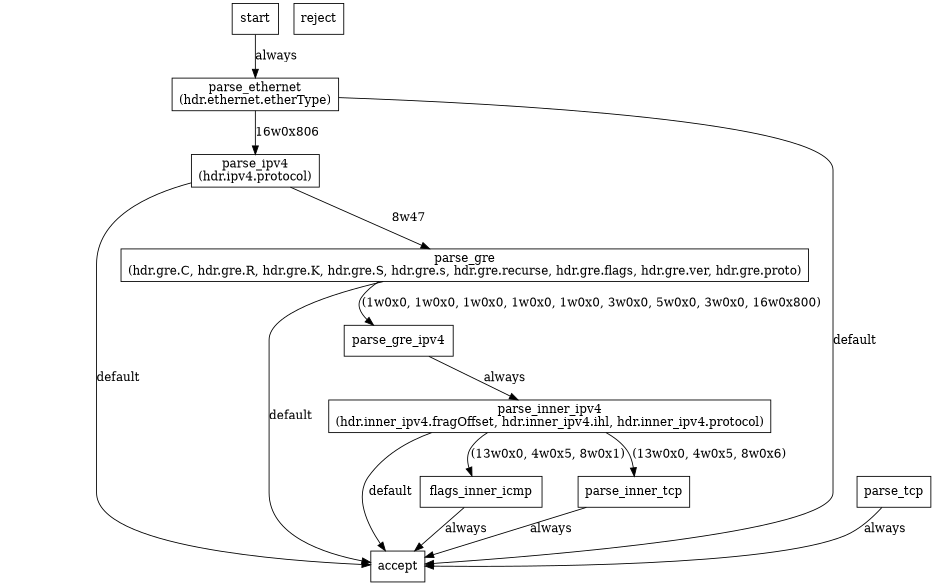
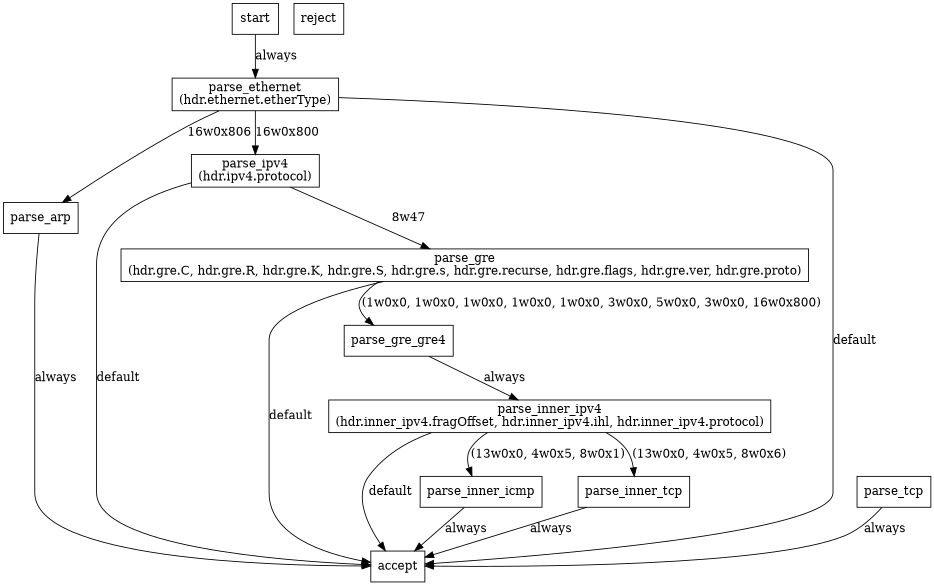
(288, 133) -> (288, 133)
none -> (41, 218)
(399, 341) -> (399, 341)
(481, 492) -> (481, 492)
